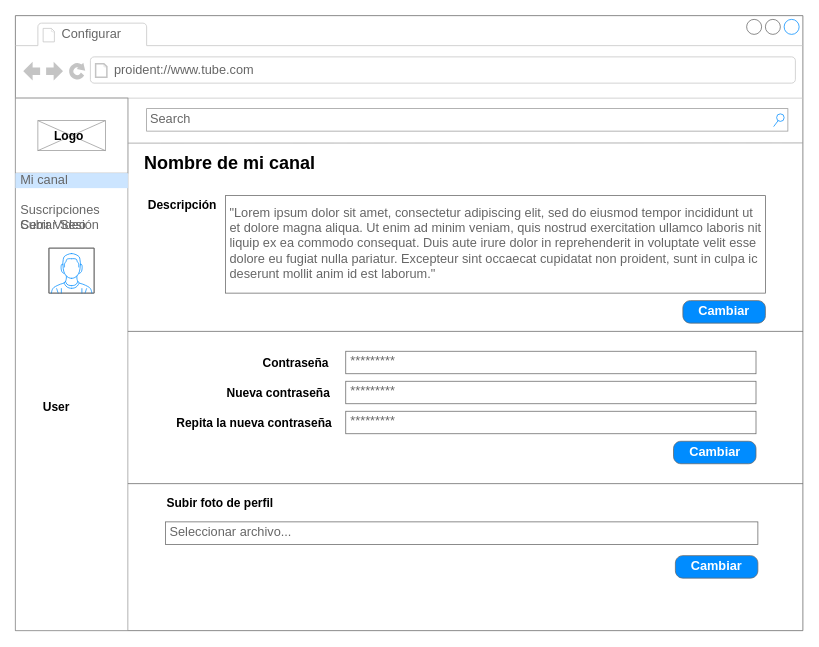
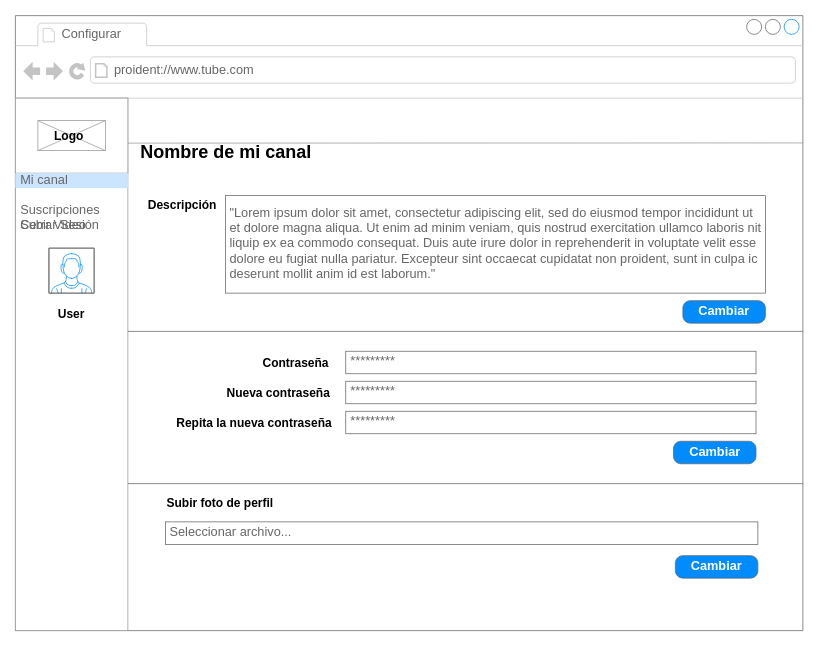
(467, 120) -> none
(246, 163) -> (242, 152)
(57, 405) -> (72, 312)
